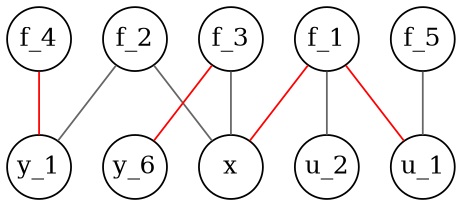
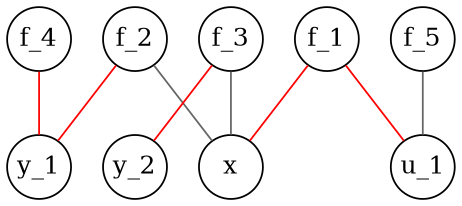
(87, 103) -> (87, 103)
(135, 167) -> (135, 167)
(327, 167) -> none
